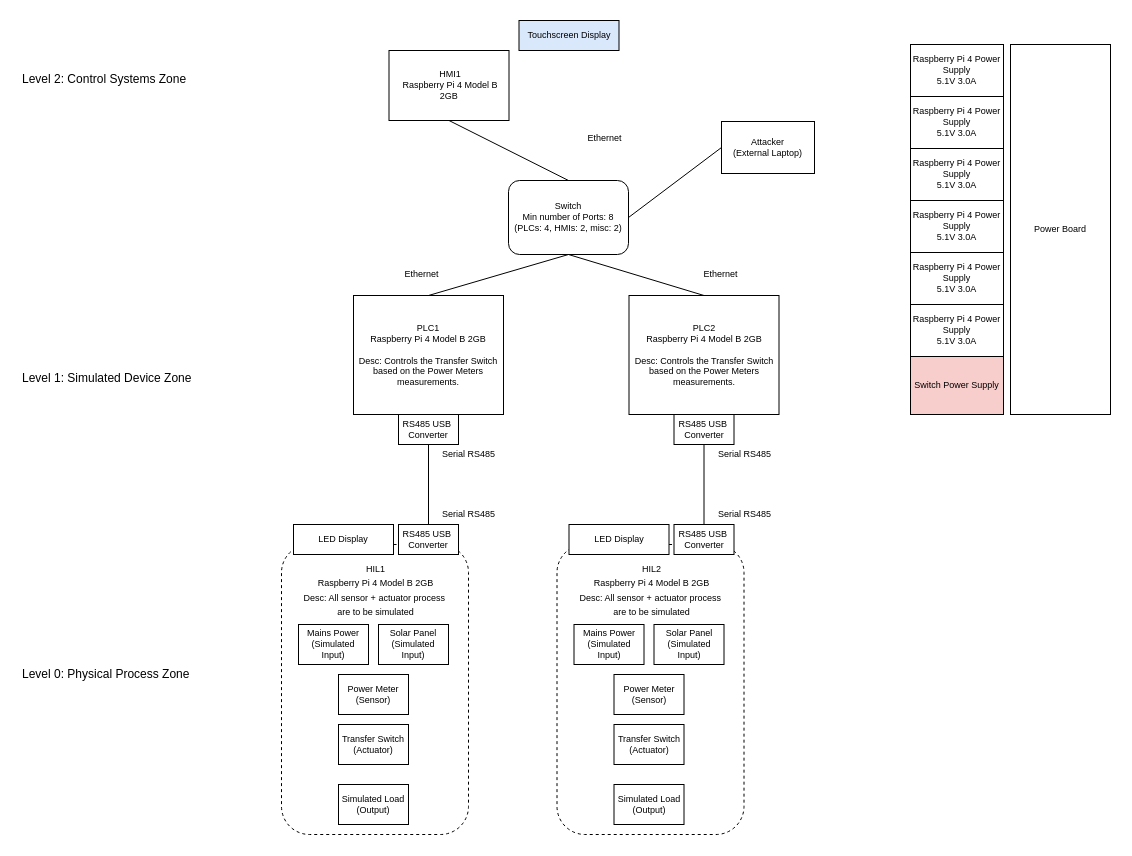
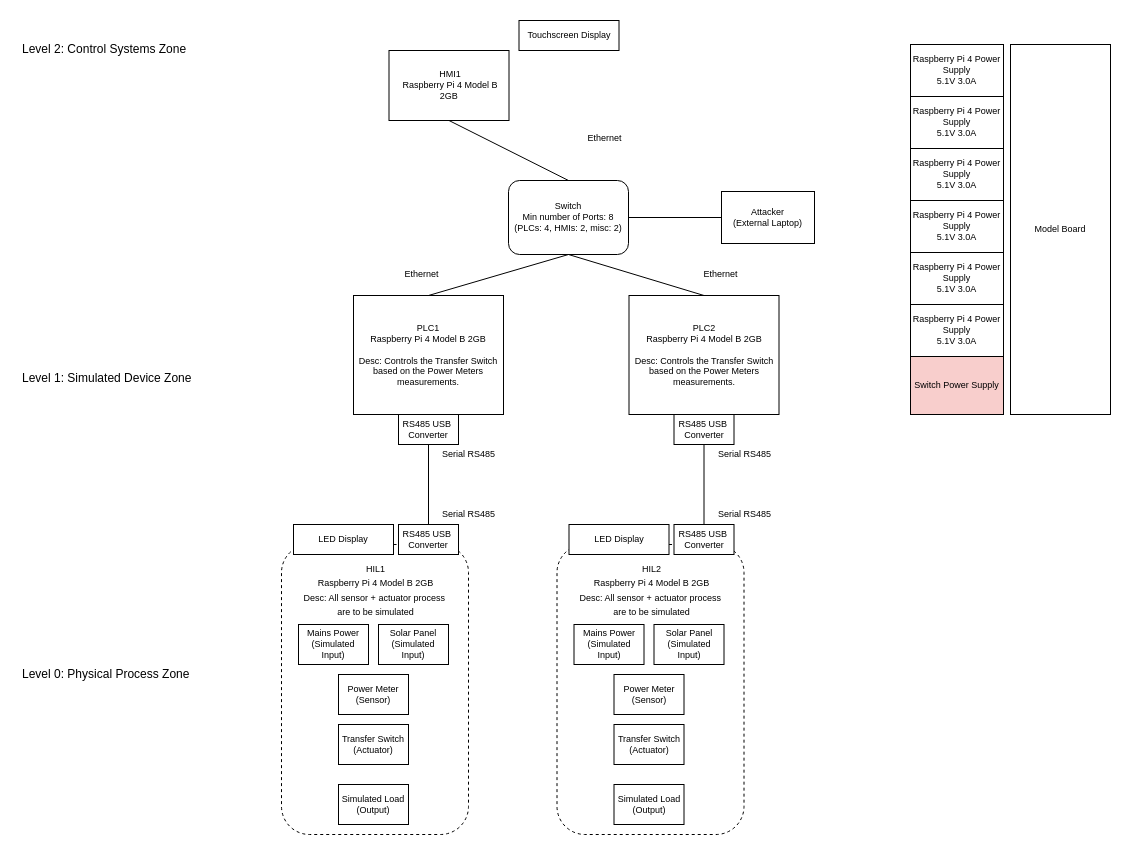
(569, 36) -> (569, 36)
(116, 80) -> (116, 50)
(768, 148) -> (768, 218)
(1061, 230) -> (1061, 230)
